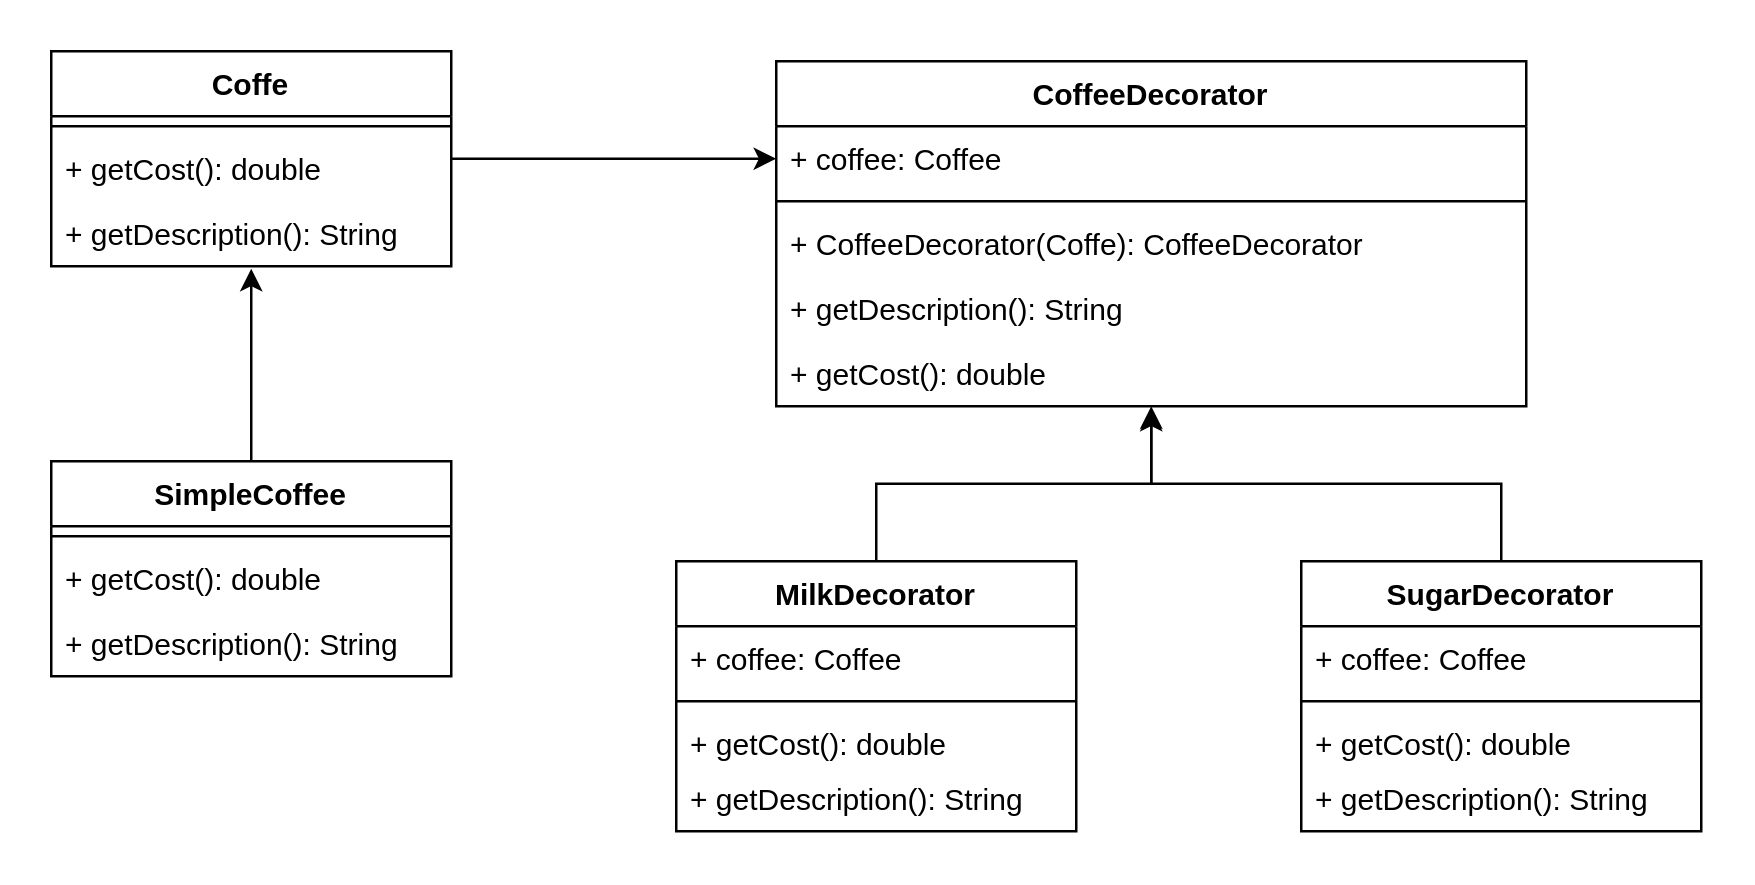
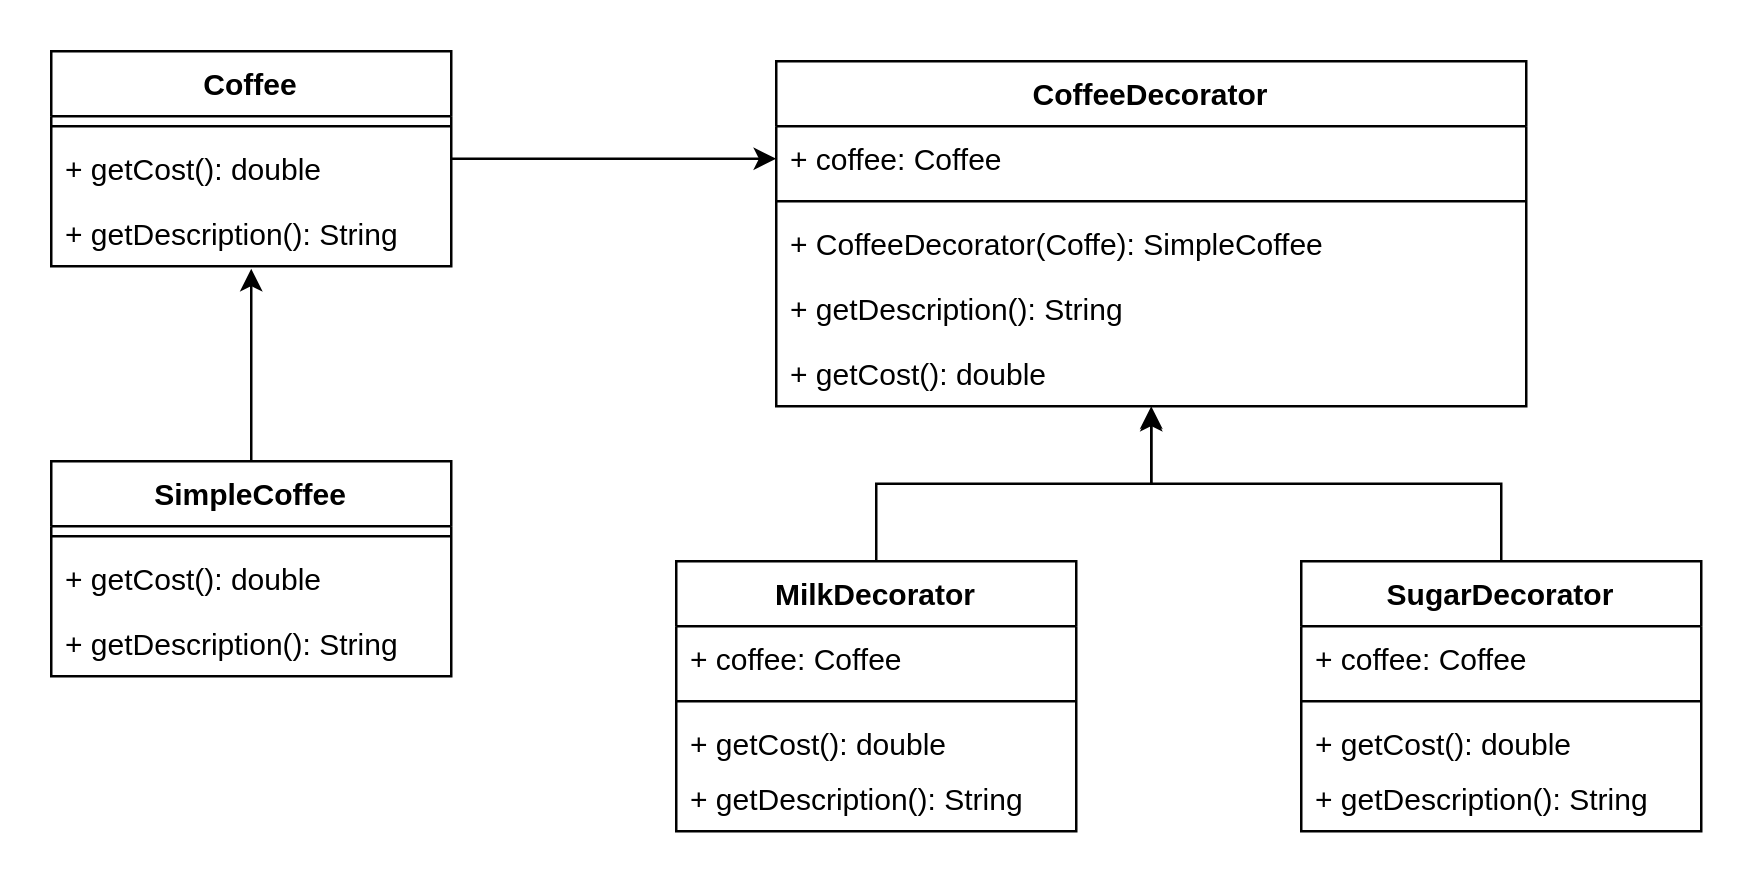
(251, 87) -> (251, 87)
(1124, 247) -> (1091, 247)
